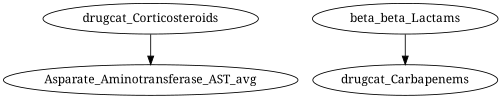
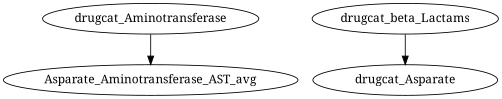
(151, 19) -> (151, 19)
(405, 19) -> (405, 19)
(405, 80) -> (405, 80)
